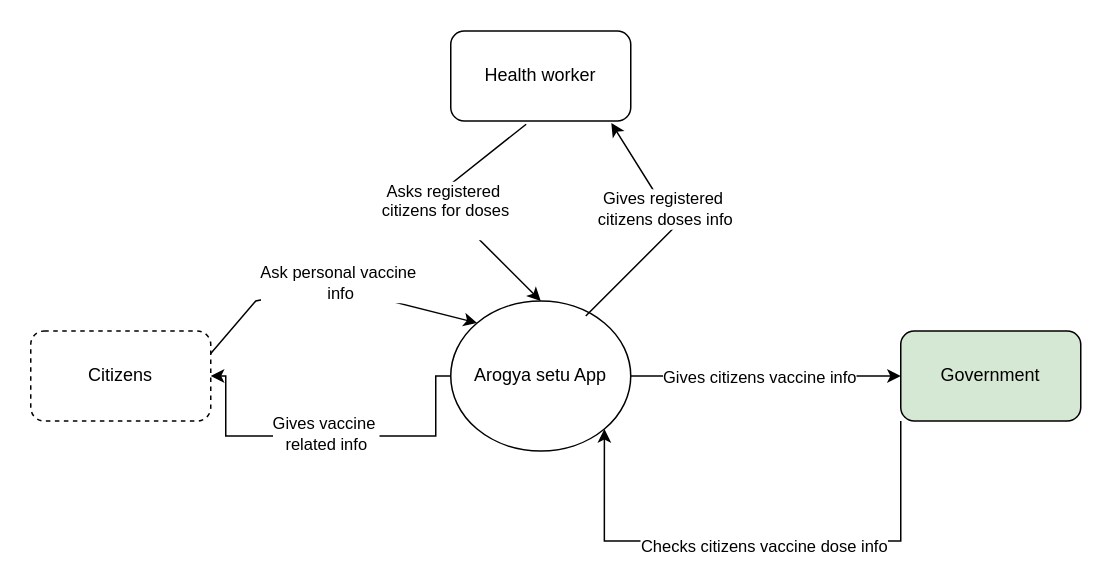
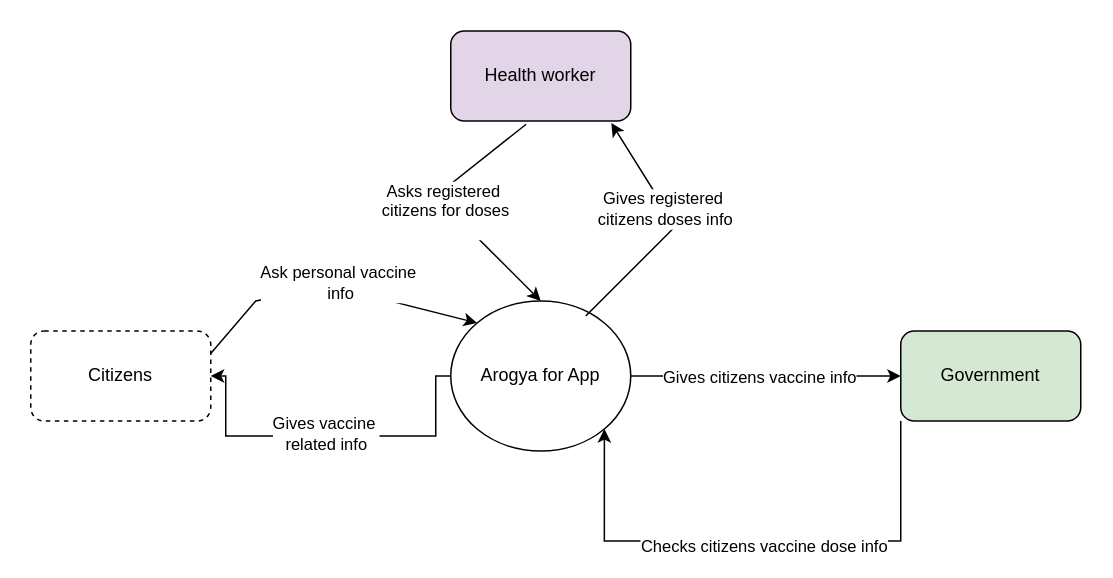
(541, 76) -> (541, 76)
(541, 376) -> (541, 376)
